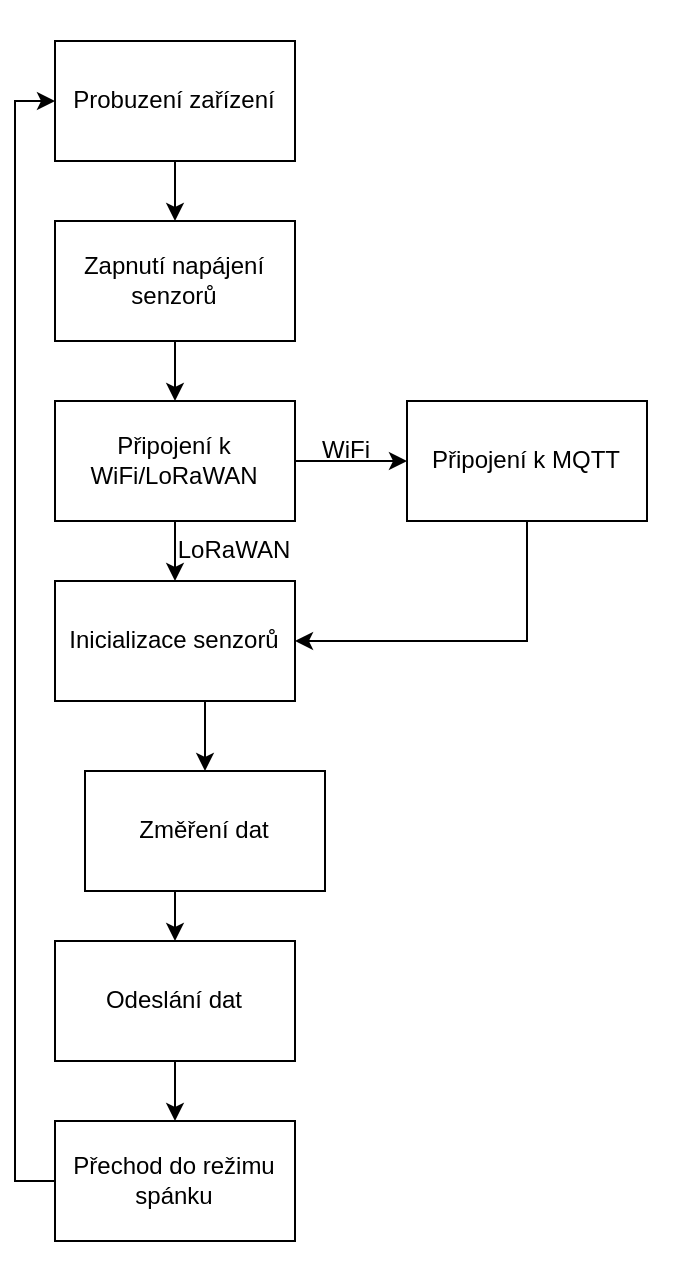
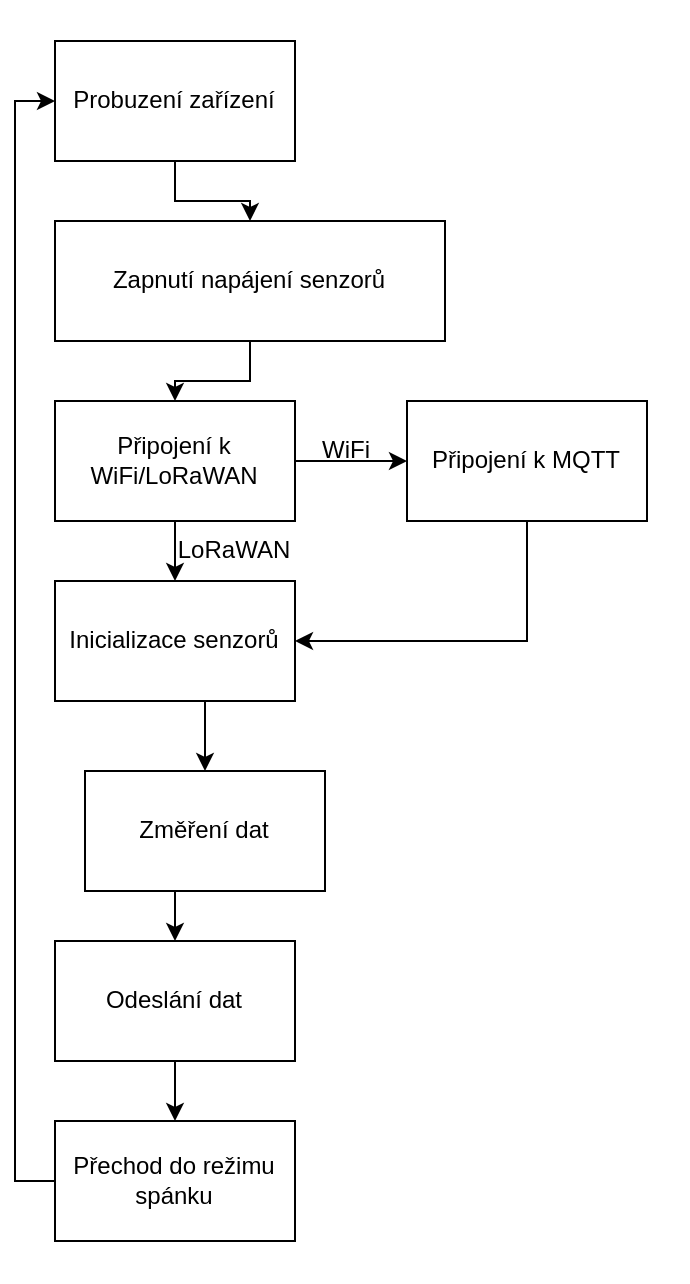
(175, 281) -> (250, 281)
